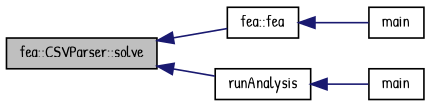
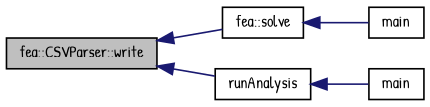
(263, 23) -> (263, 23)
(82, 53) -> (82, 53)
